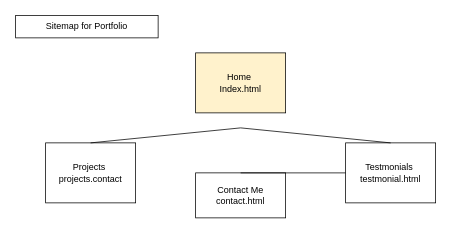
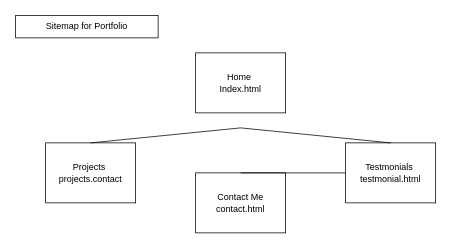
(240, 83) -> (240, 83)
(240, 195) -> (240, 203)
